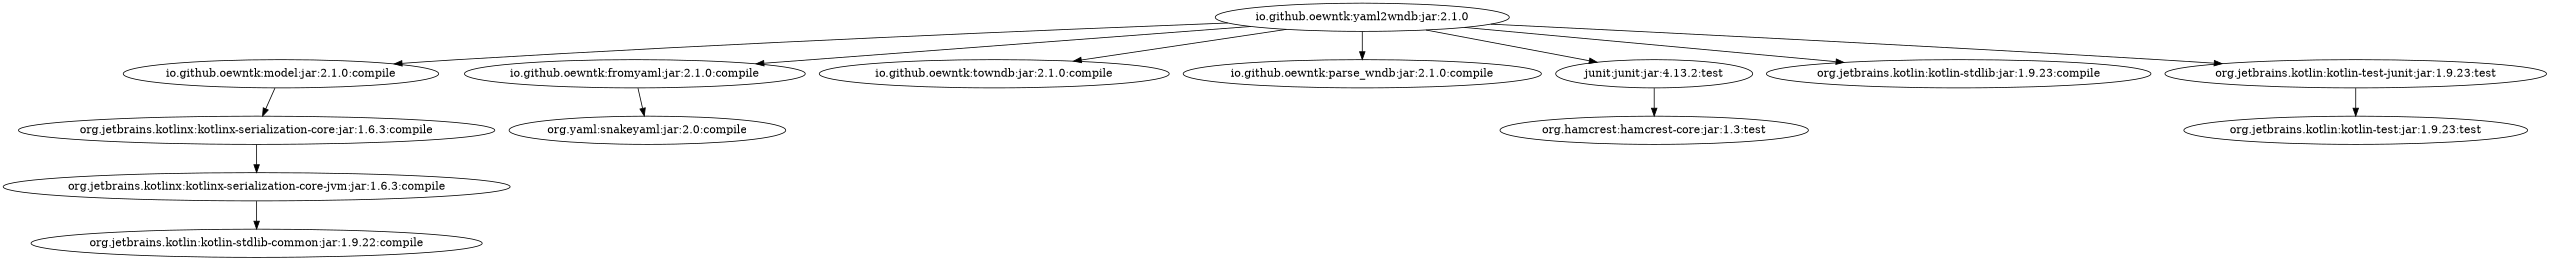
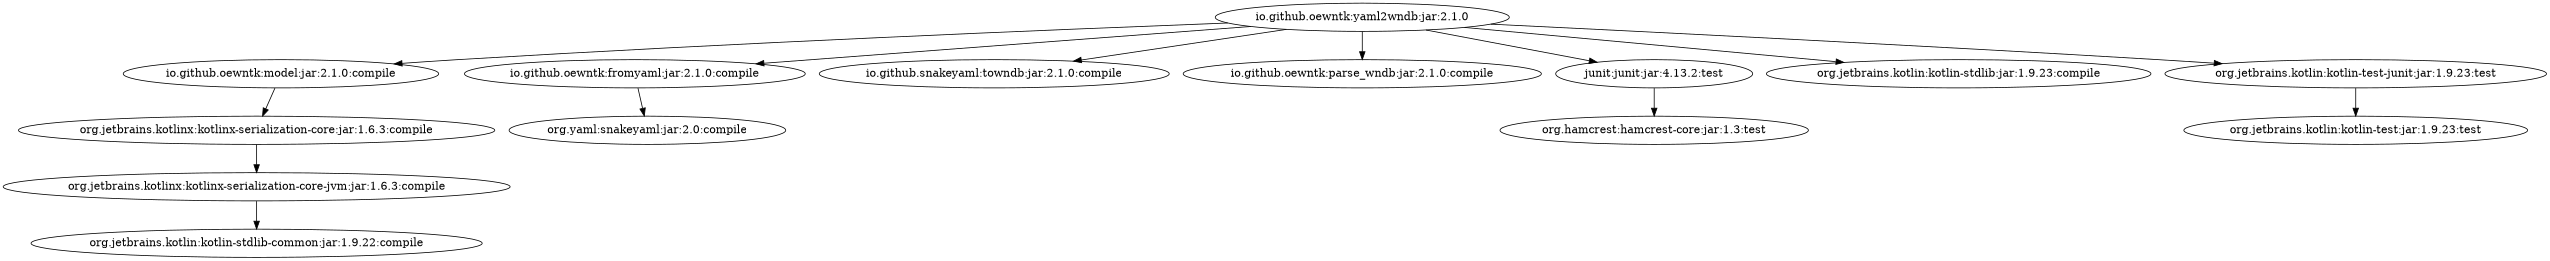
(994, 74) -> (994, 74)
